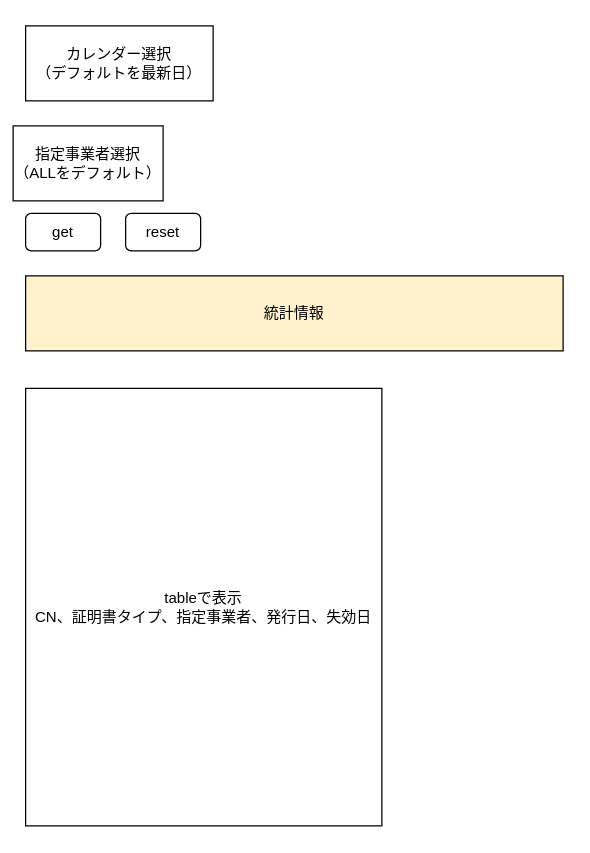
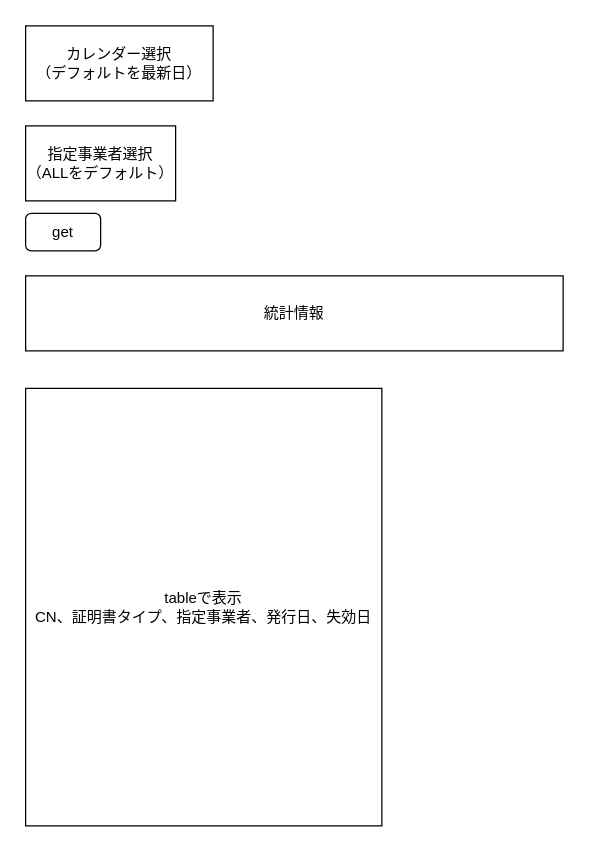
(88, 163) -> (101, 163)
(163, 232) -> none
(294, 313) -> (294, 313)
